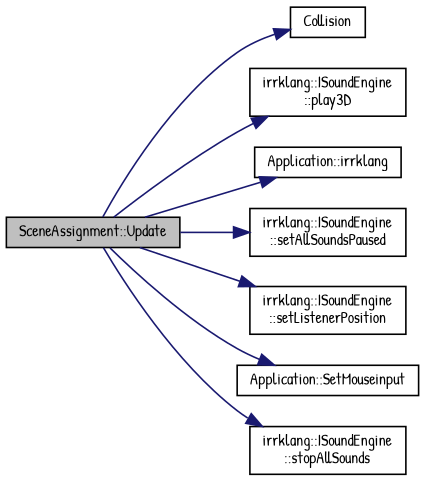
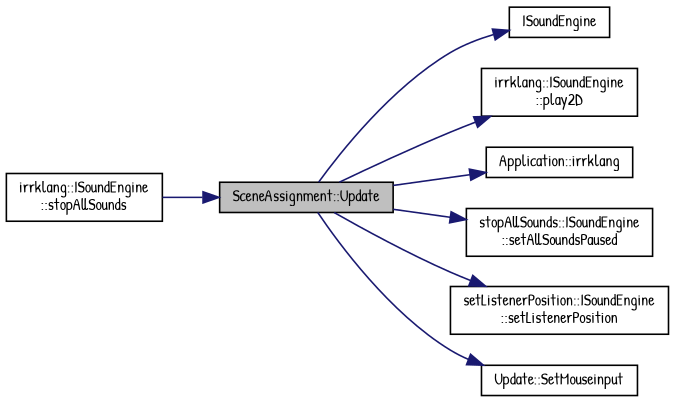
(328, 22) -> (559, 22)
(328, 92) -> (559, 92)
(328, 232) -> (559, 232)
(328, 310) -> (559, 310)
(167, 340) -> (183, 197)
(328, 380) -> (559, 380)
